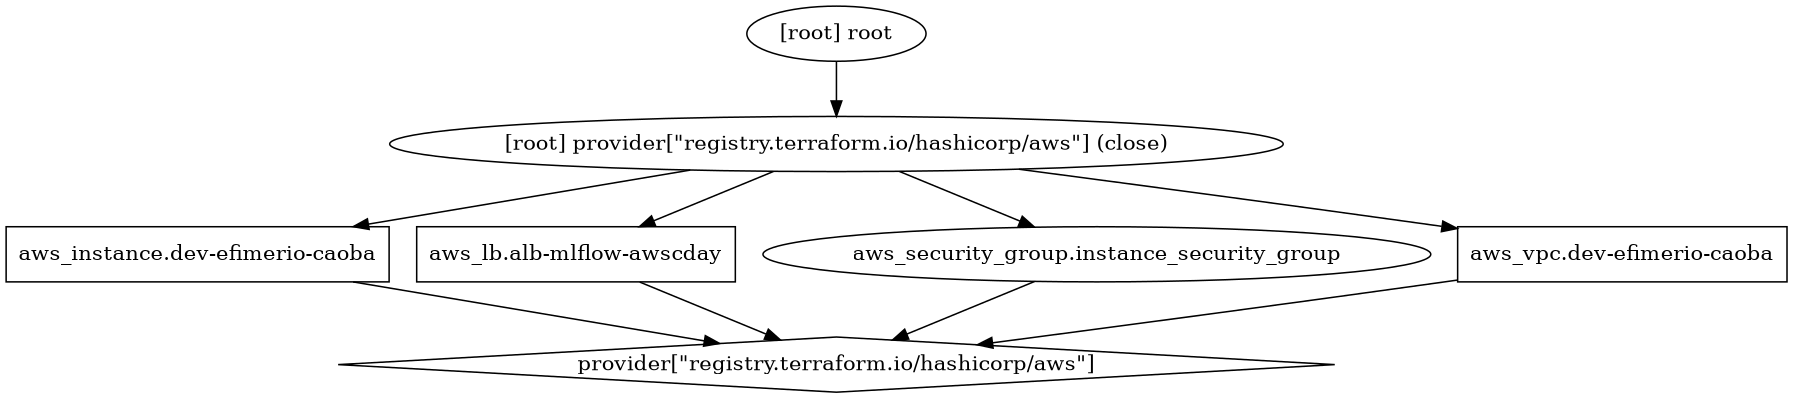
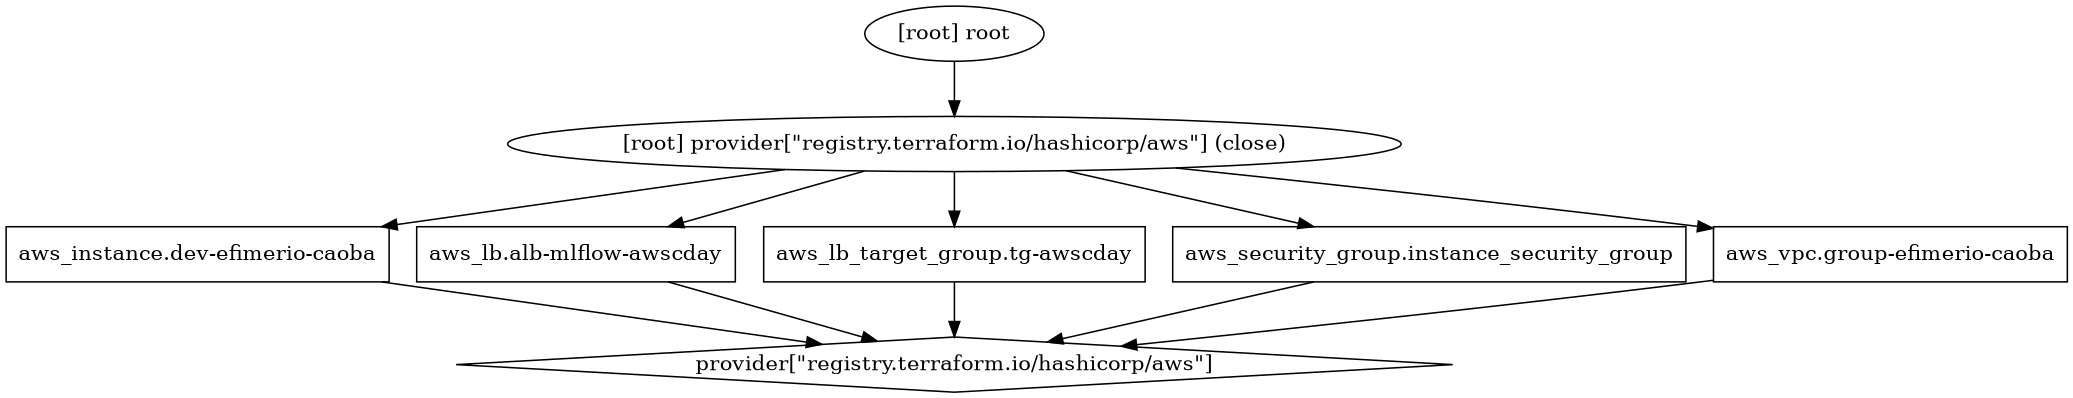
none -> (954, 254)
(1097, 254) -> (1429, 254)
(1622, 254) -> (1890, 254)
